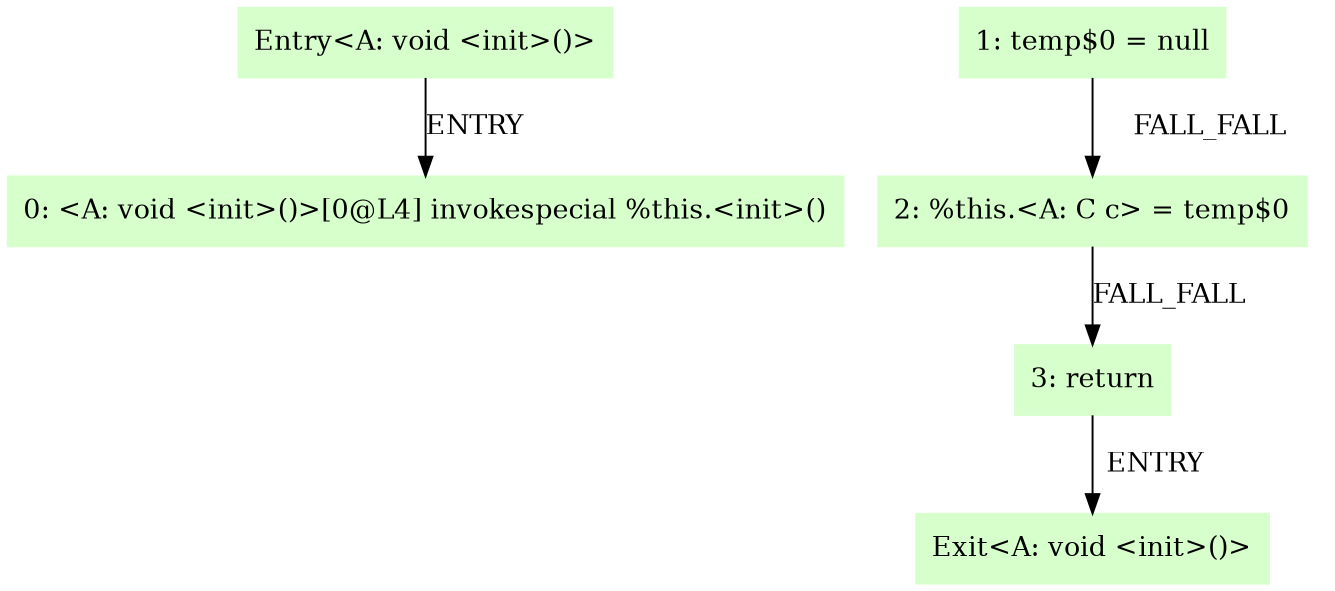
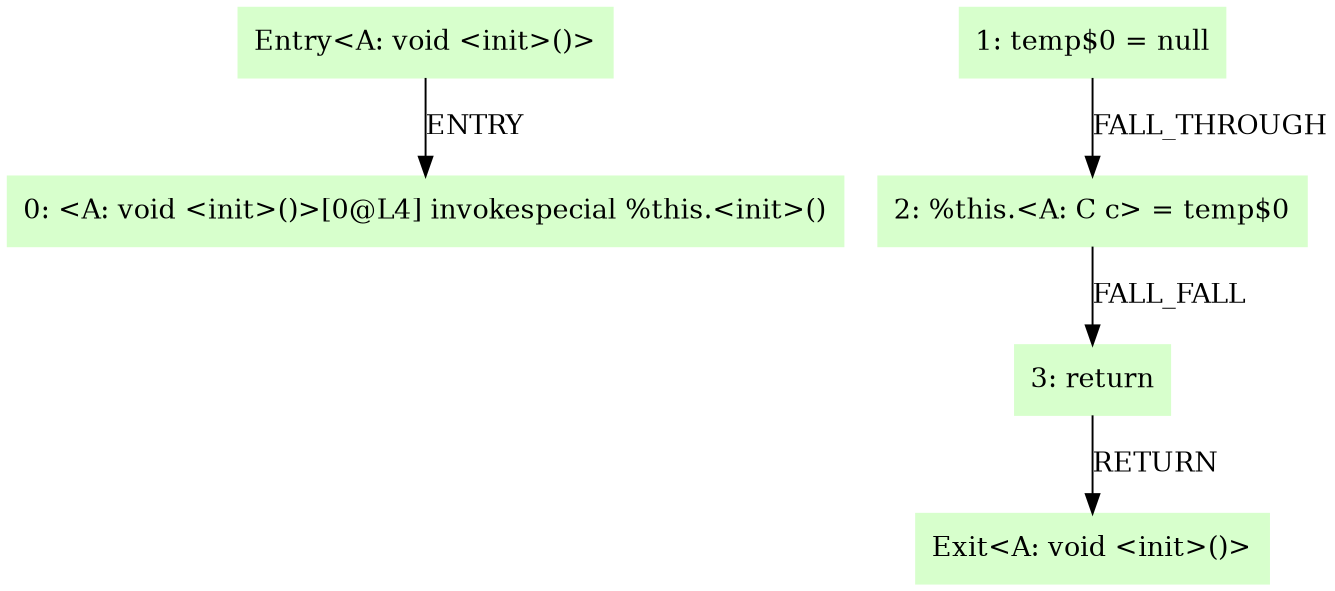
(1210, 127) -> (1210, 127)
(1156, 464) -> (1156, 464)
